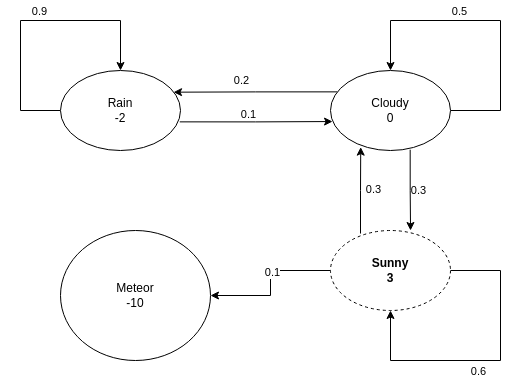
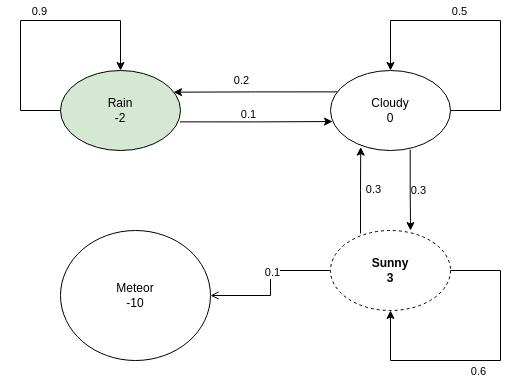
(121, 111) -> (121, 111)
(219, 296) -> (217, 296)
